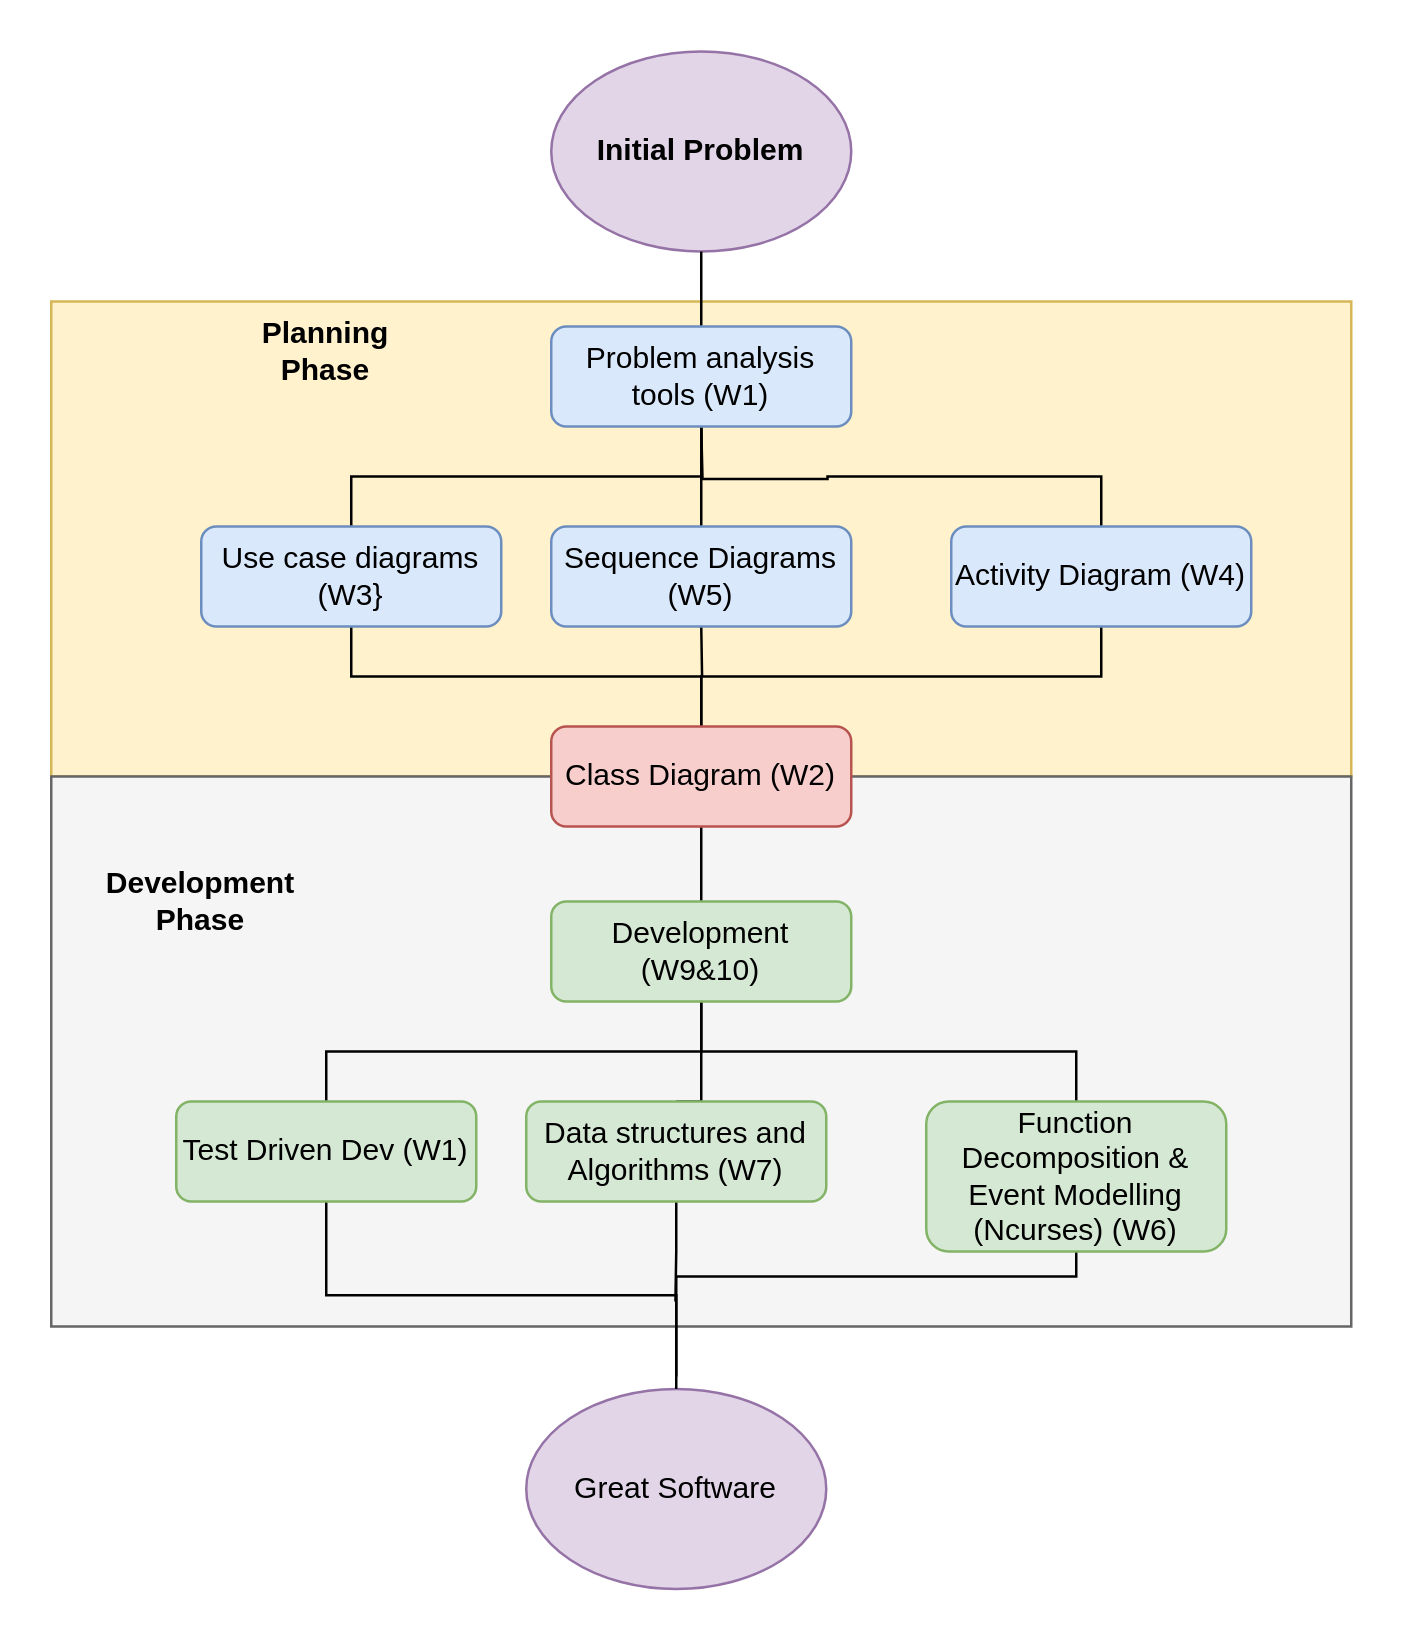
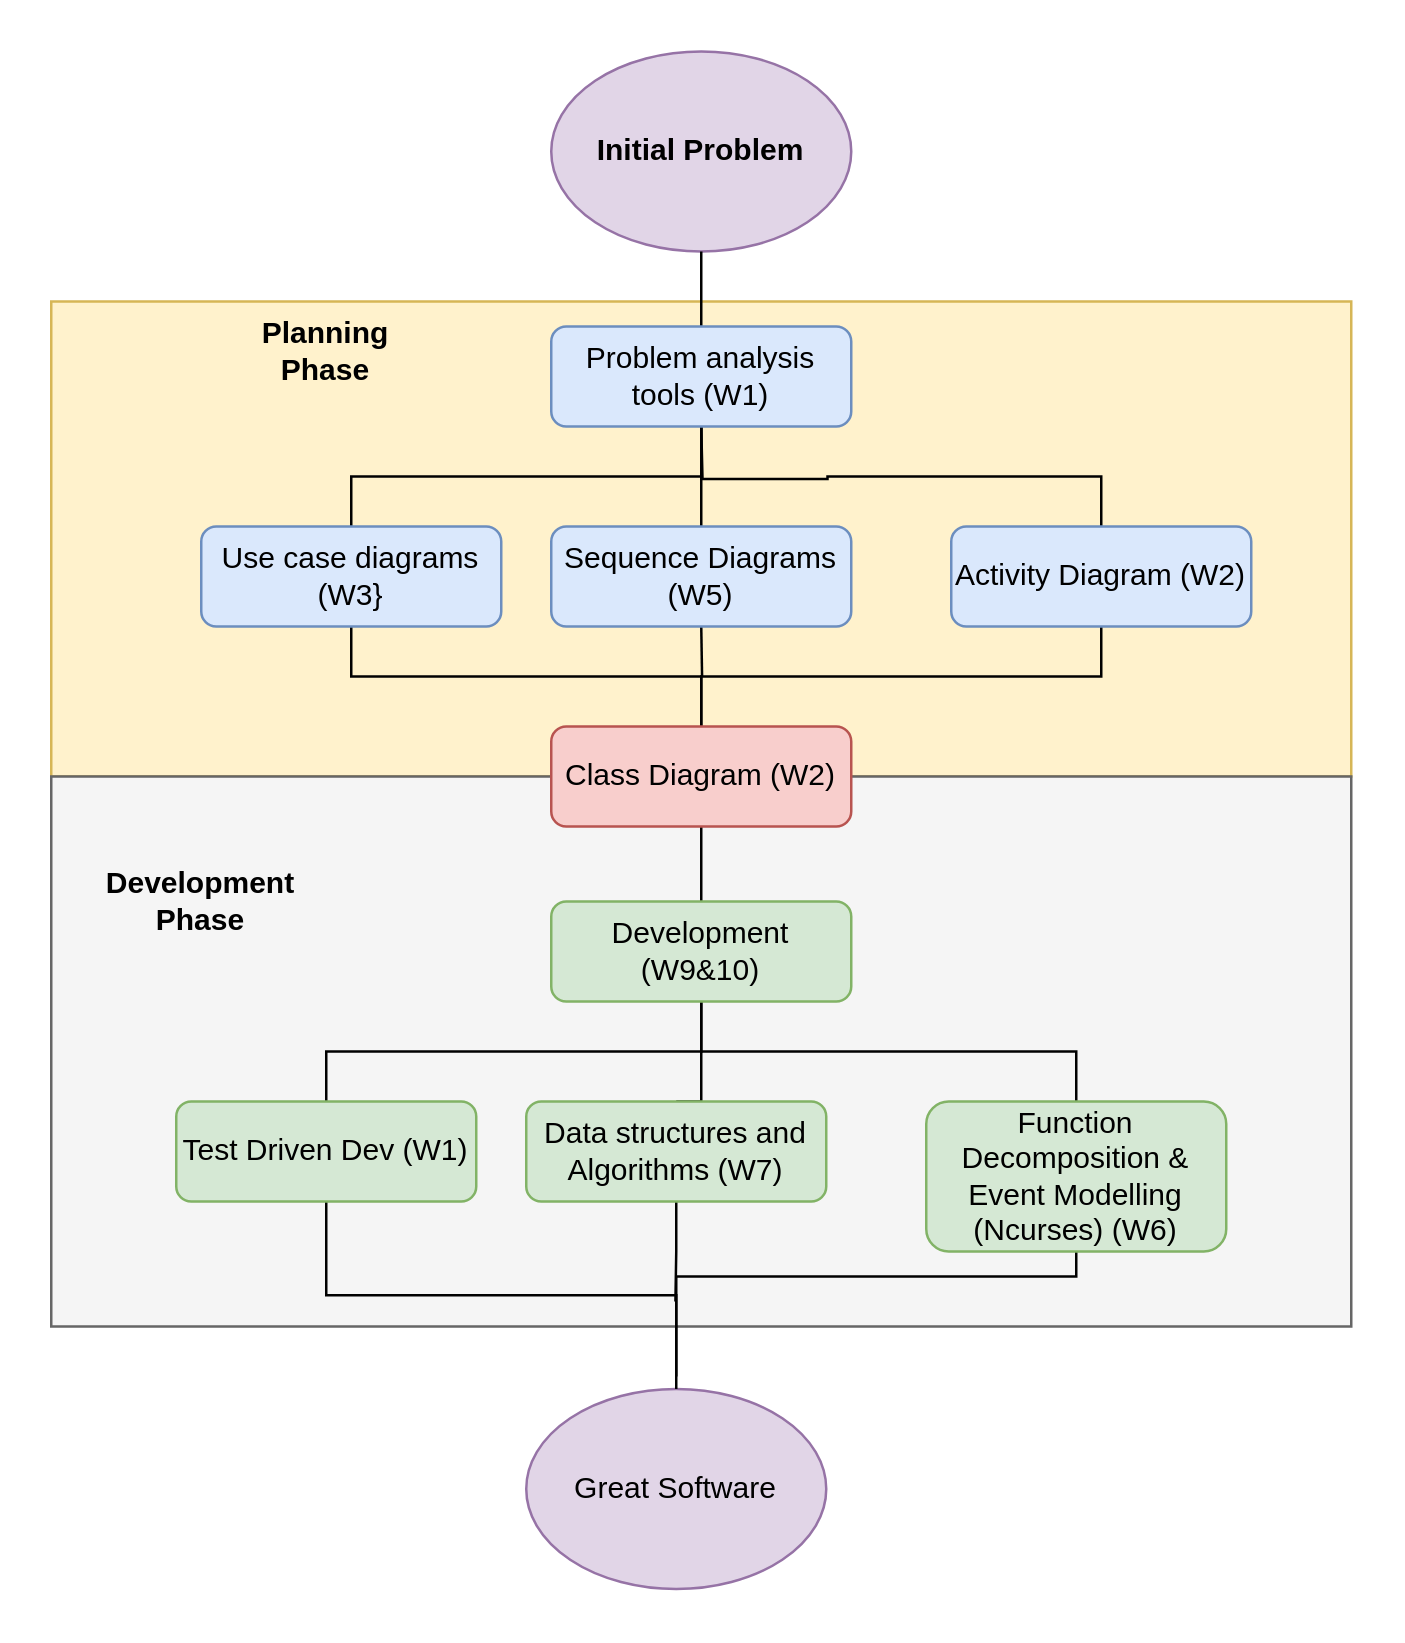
(1101, 576) -> (1101, 576)
